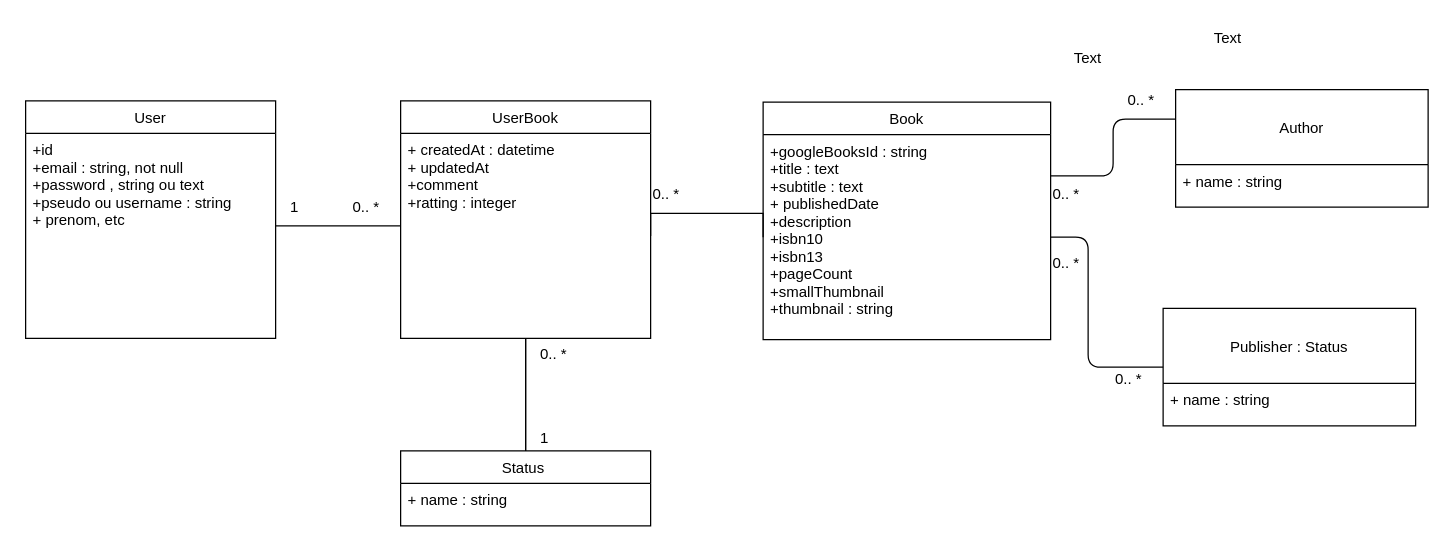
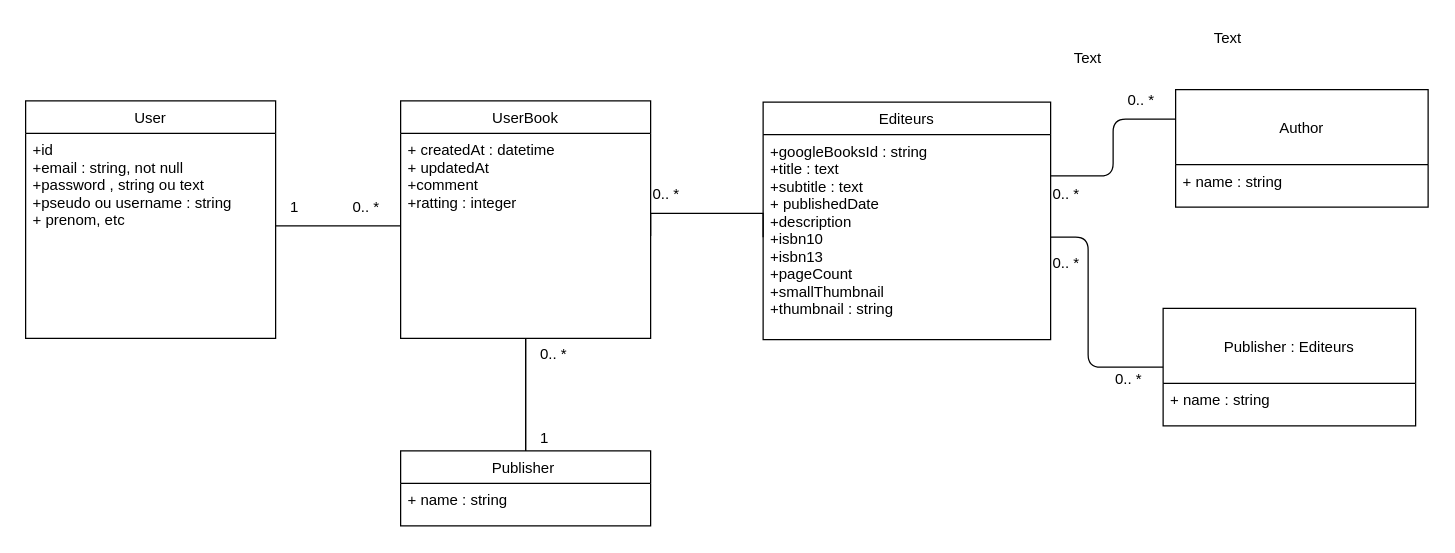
(906, 119) -> (906, 119)
(1289, 346) -> (1289, 346)
(525, 468) -> (525, 468)
